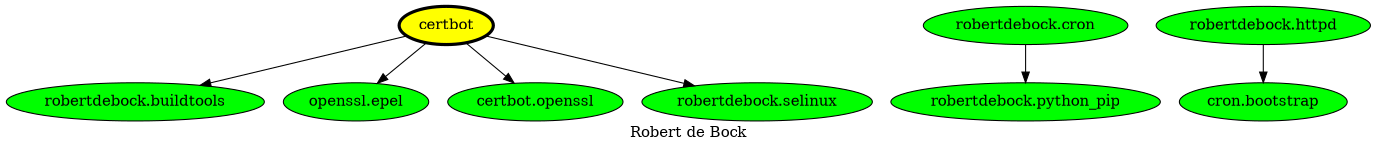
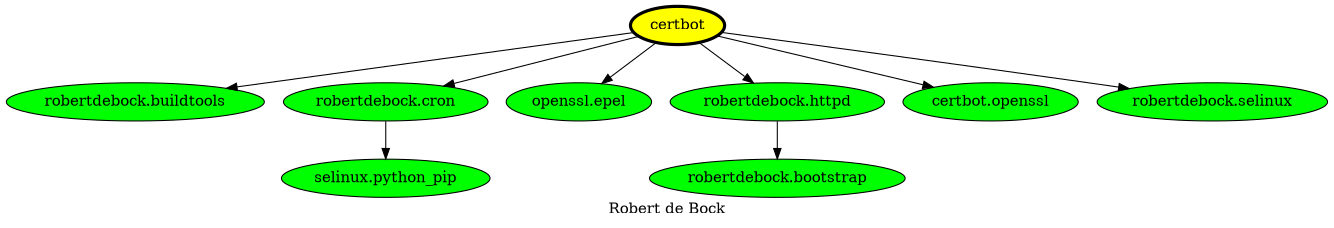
none -> (546, 60)
none -> (722, 60)
(1026, 102) -> (386, 178)
(1263, 102) -> (777, 178)
